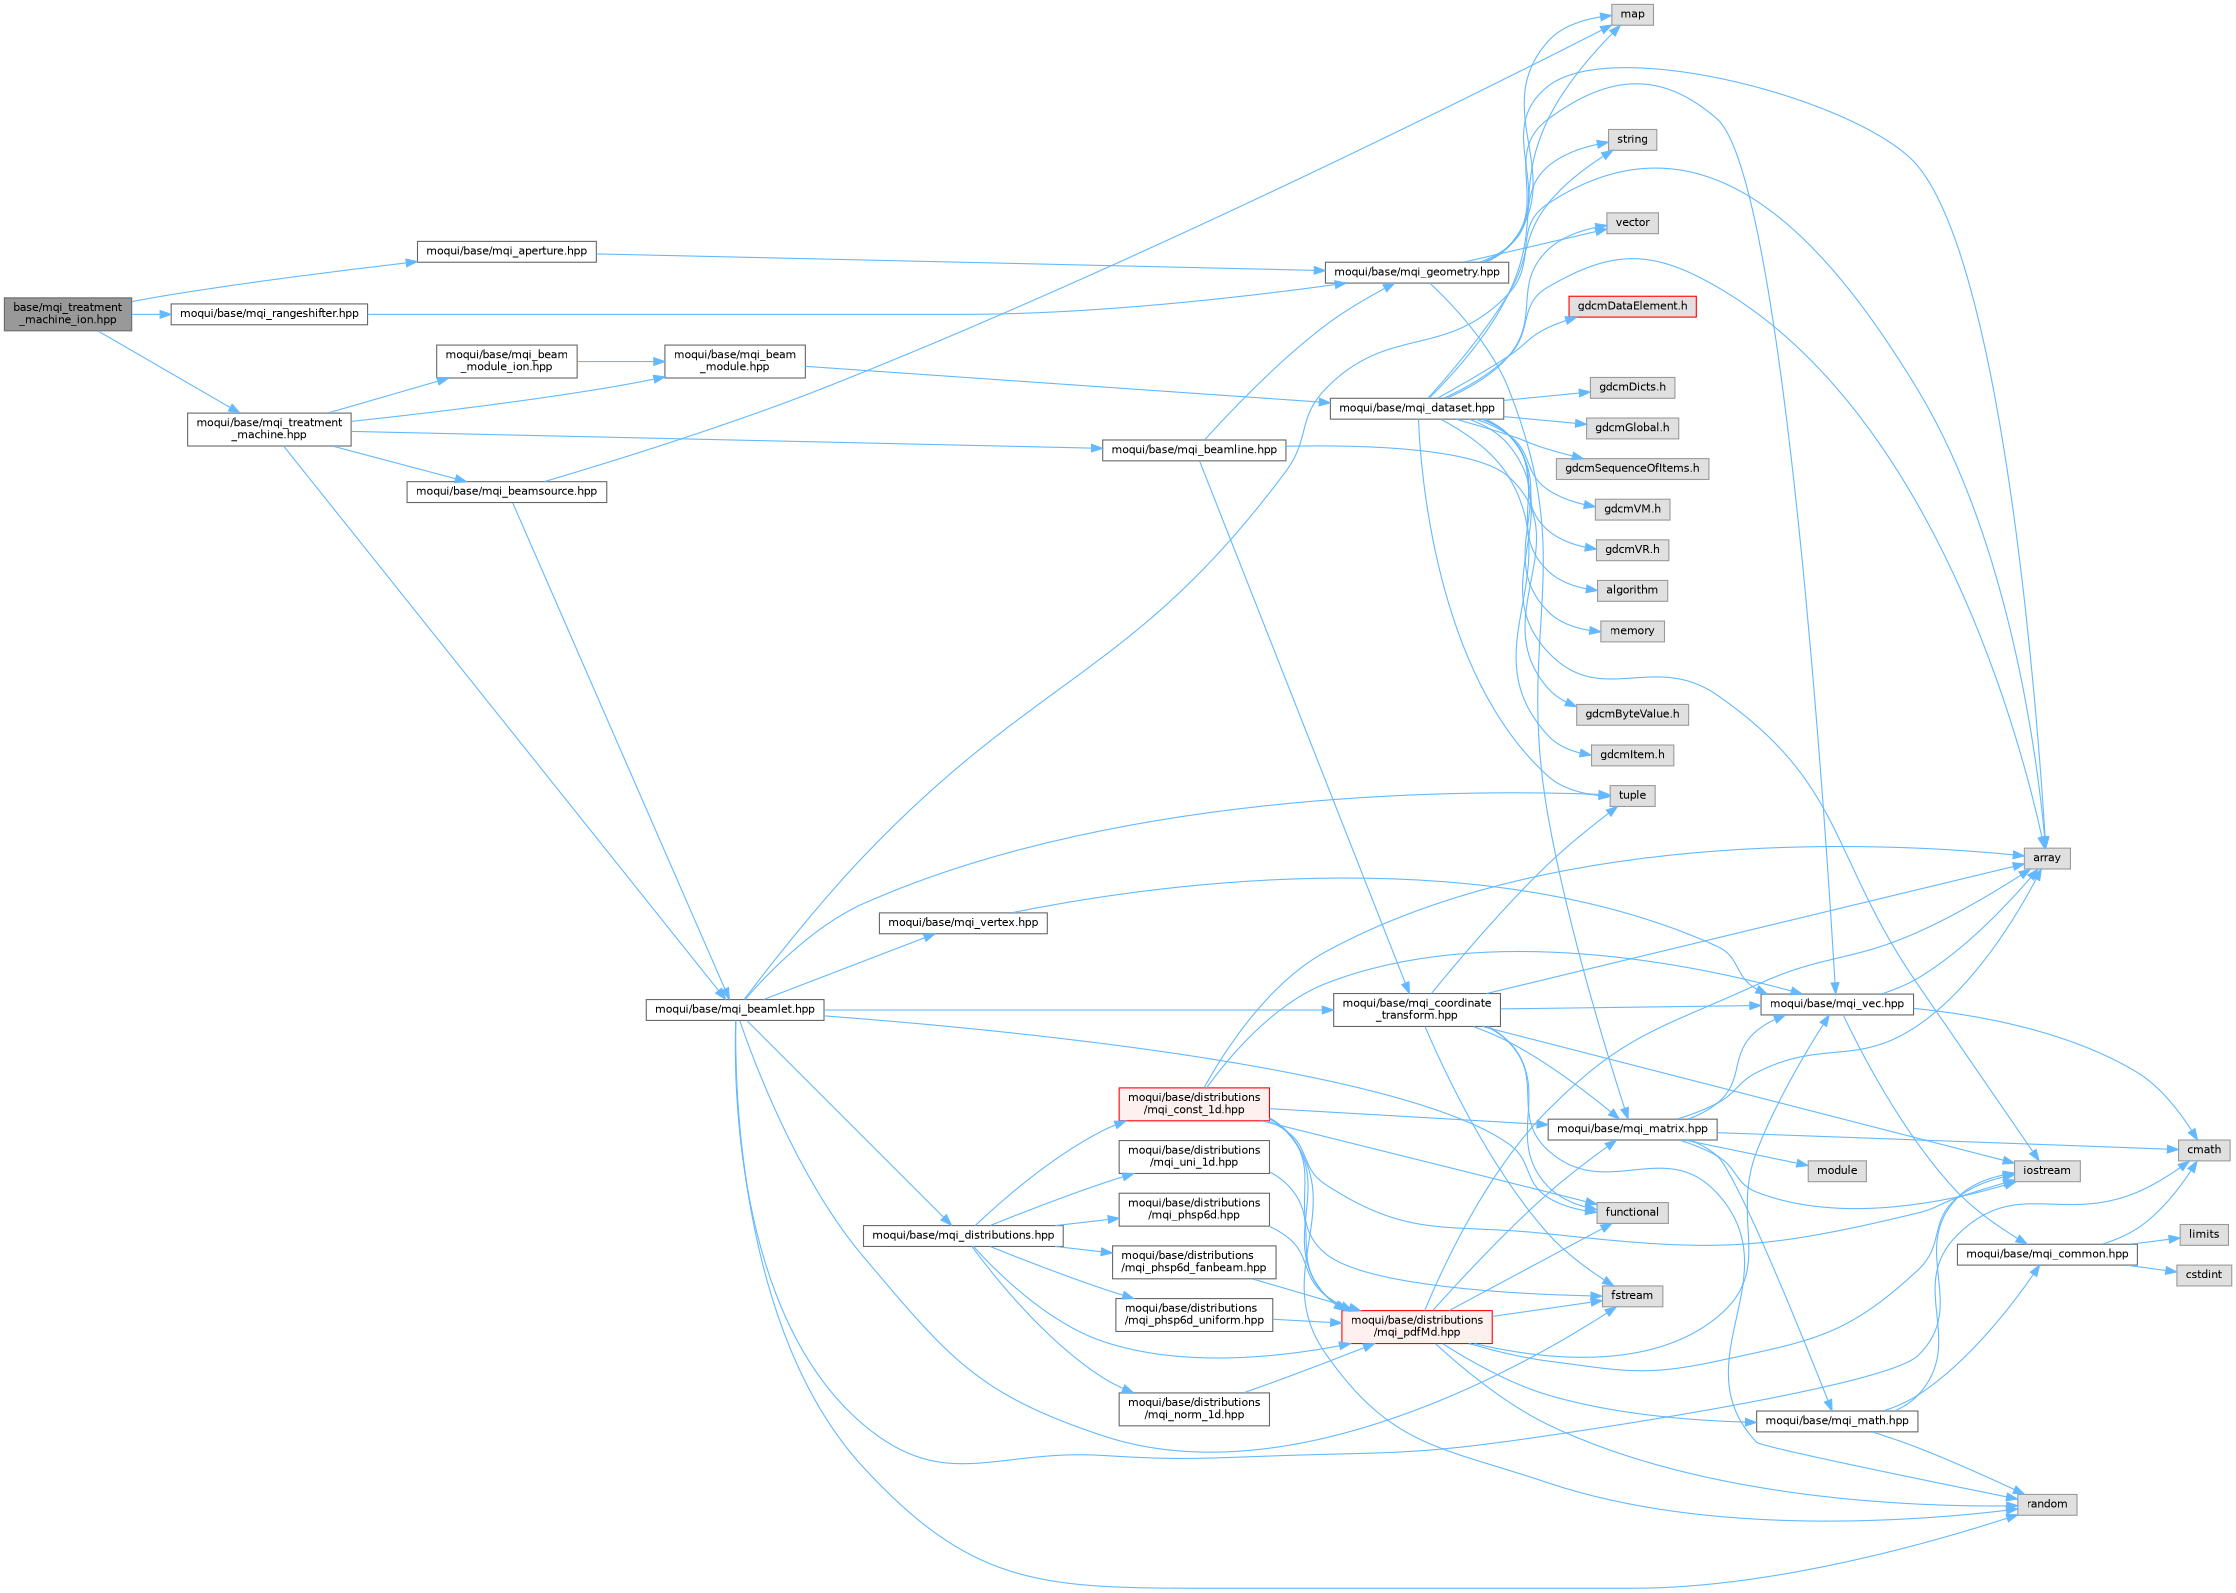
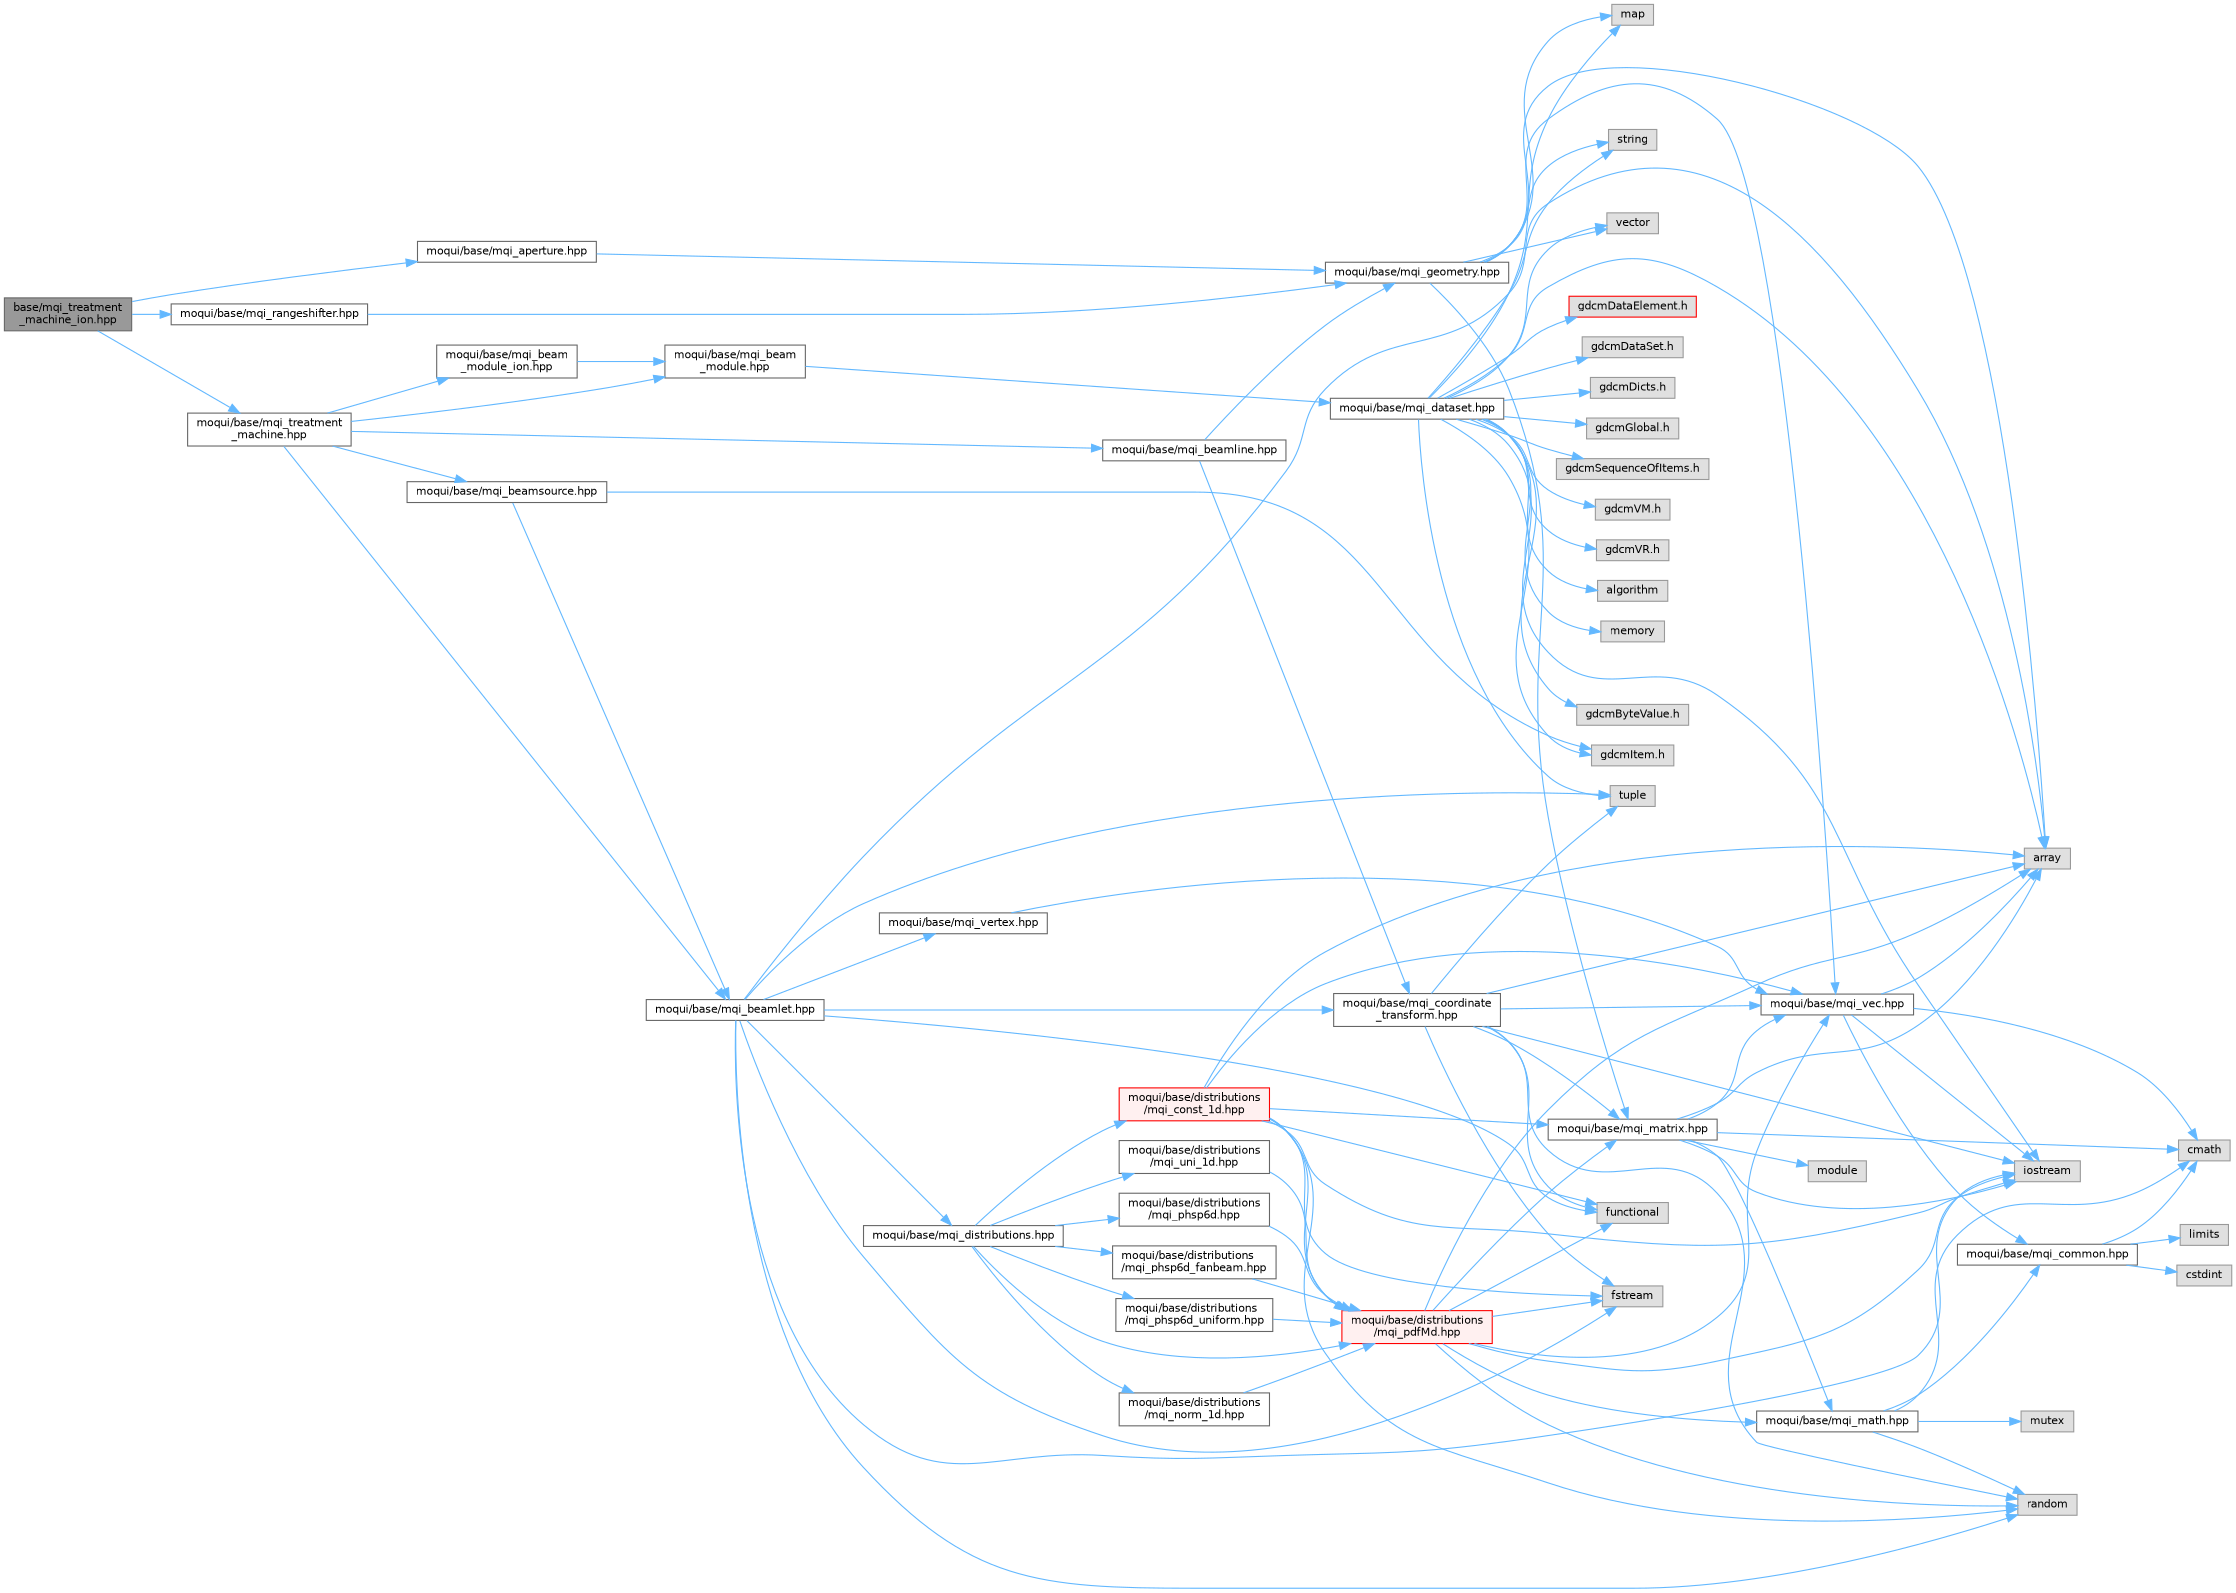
(1083, 278) -> (1139, 492)
none -> (1633, 347)
(1487, 465) -> (1524, 638)
none -> (1938, 1084)
none -> (2047, 1421)
